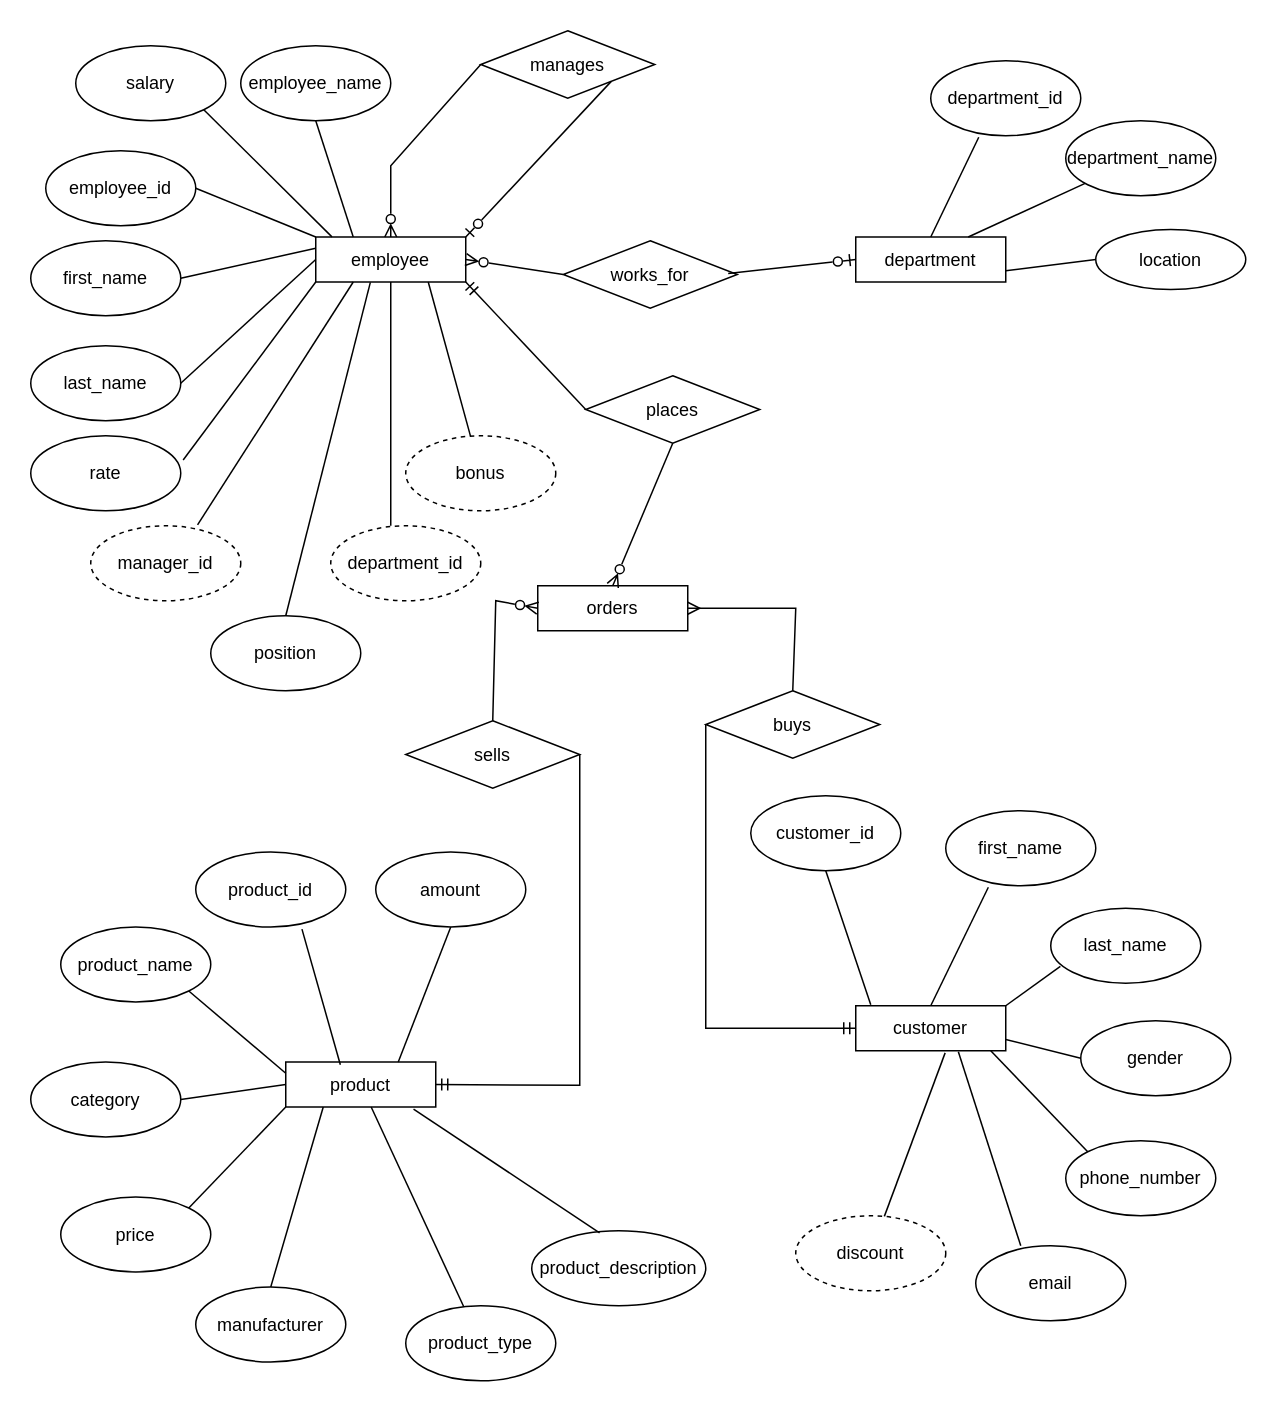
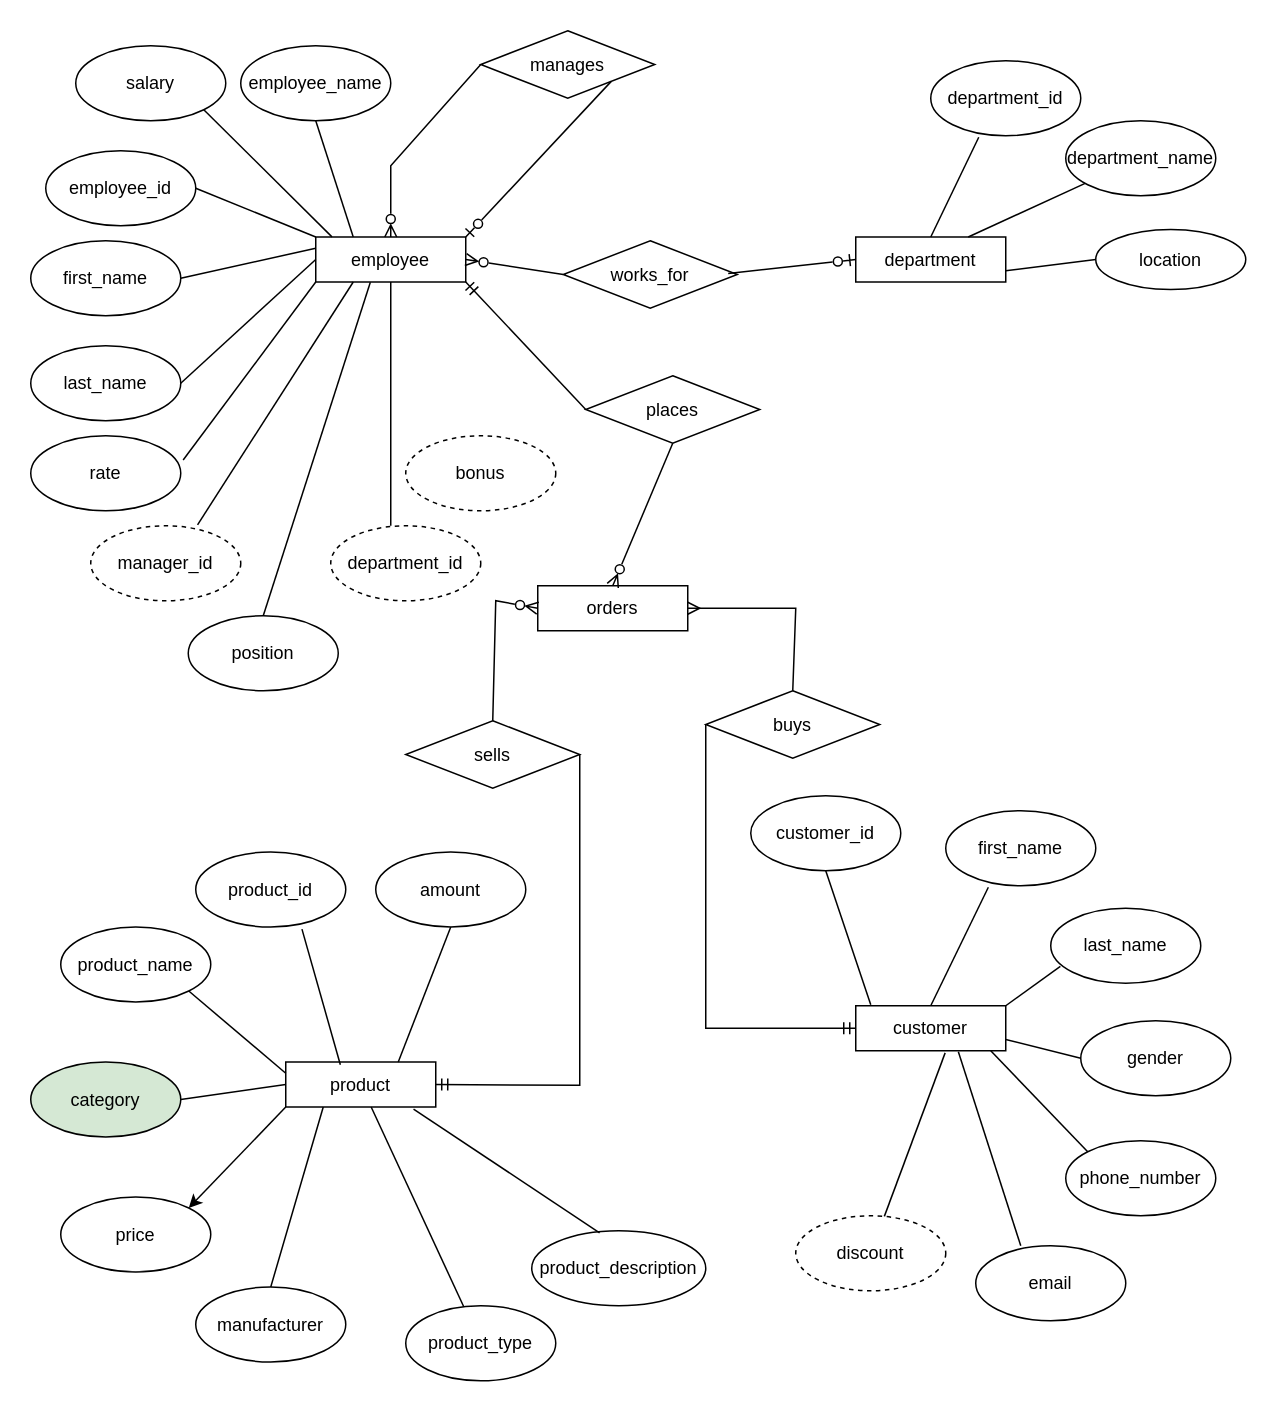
(450, 360) -> none
(286, 653) -> (263, 653)
(106, 1100) -> (106, 1100)
(194, 1203) -> (197, 1200)
